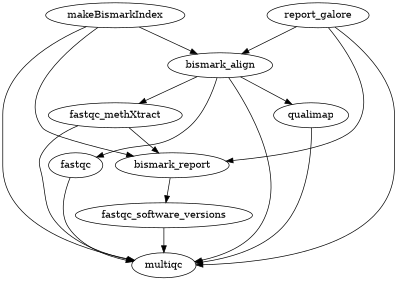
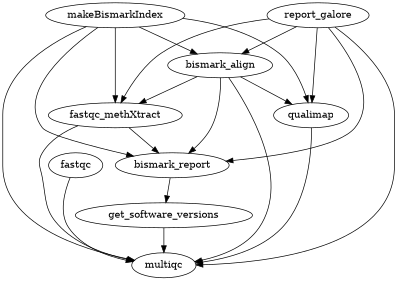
none -> (257, 39)
none -> (186, 40)
none -> (115, 62)
none -> (315, 62)
(175, 137) -> (216, 116)
(164, 215) -> (164, 215)
